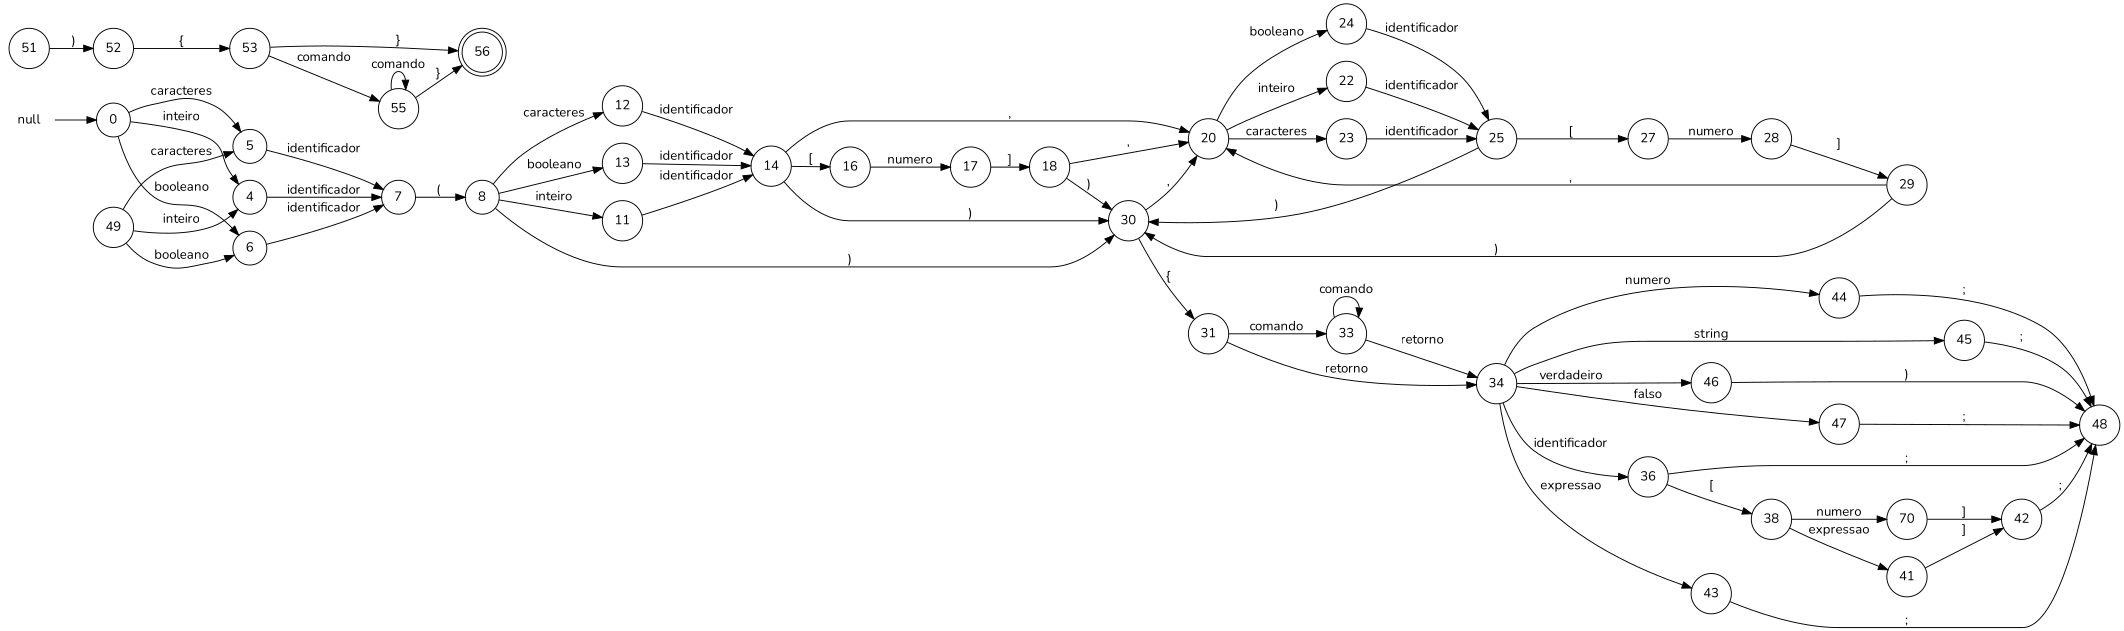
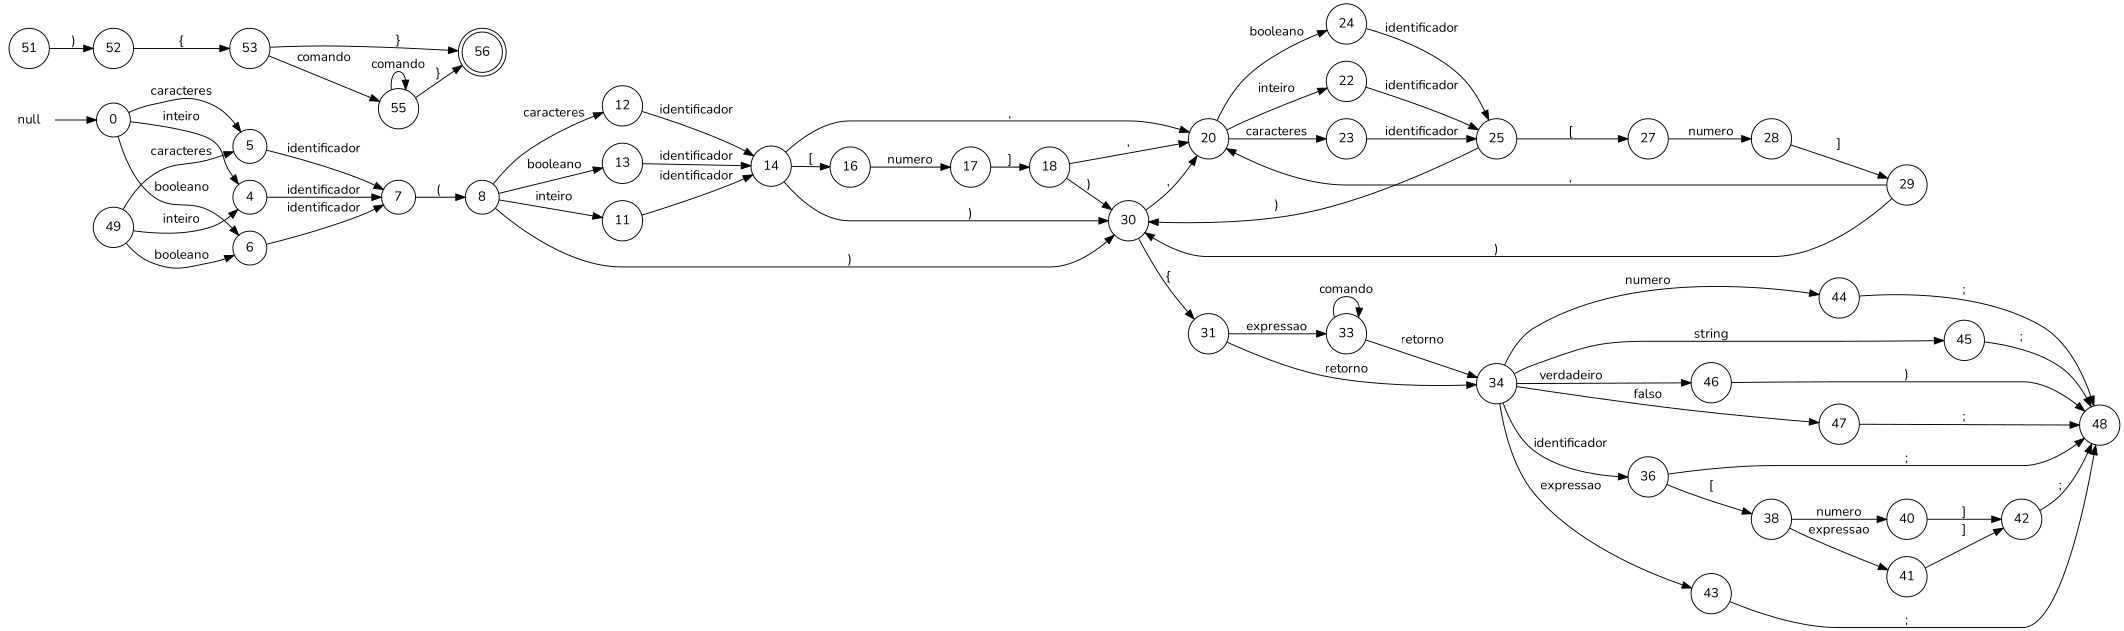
(1277, 327) -> (1277, 327)
(1907, 519) -> (1907, 519)
